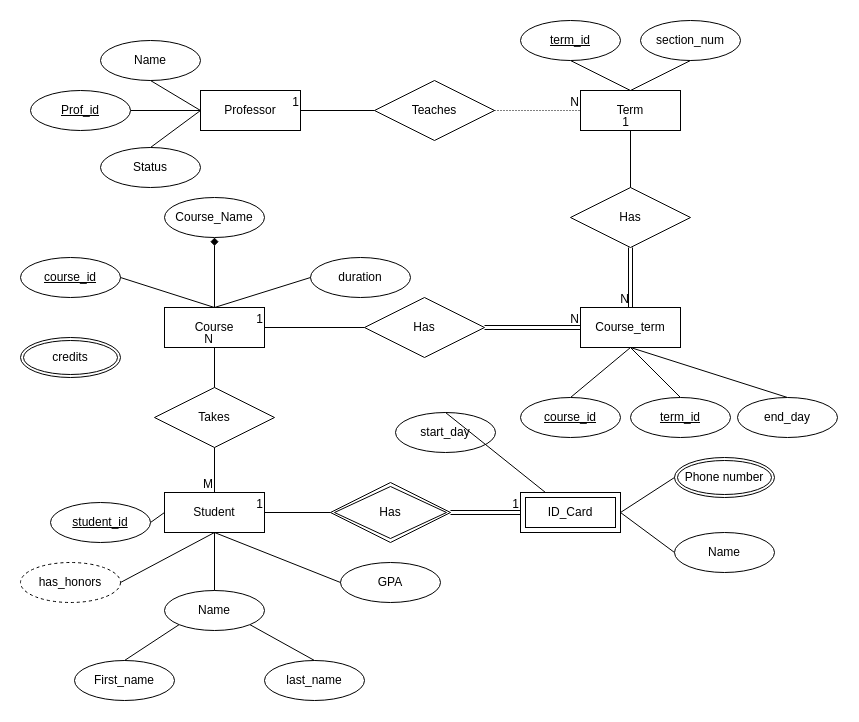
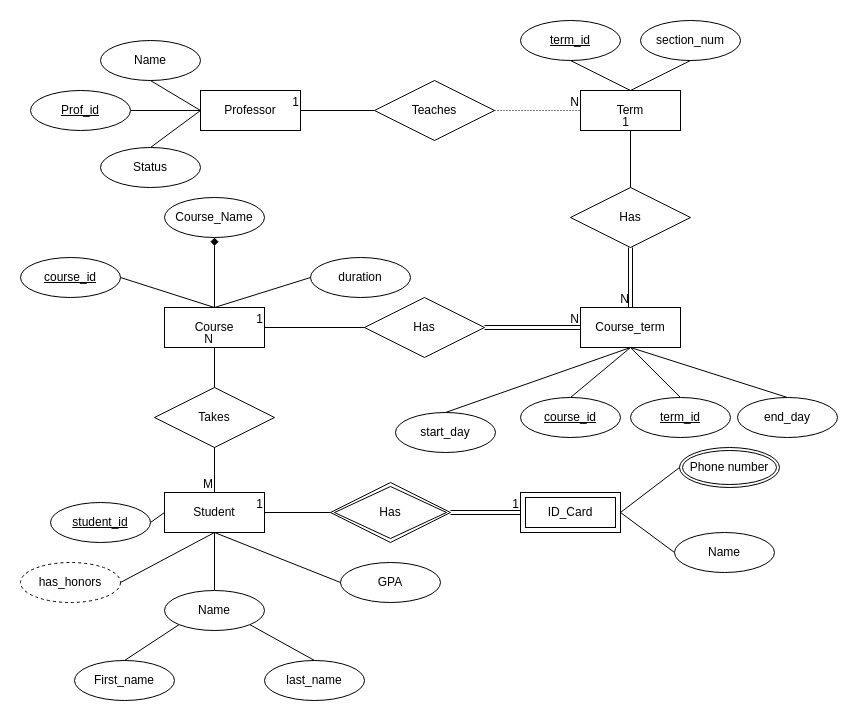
(71, 358) -> none
(496, 453) -> (534, 381)
(725, 478) -> (730, 468)
